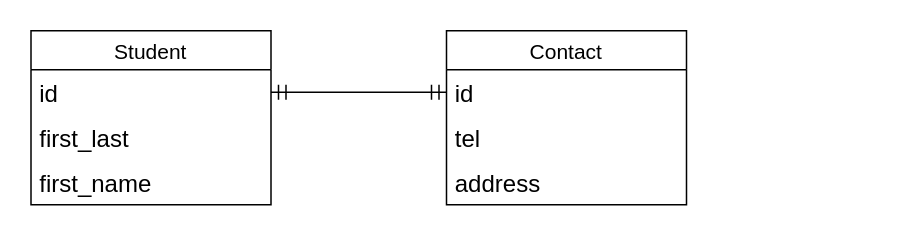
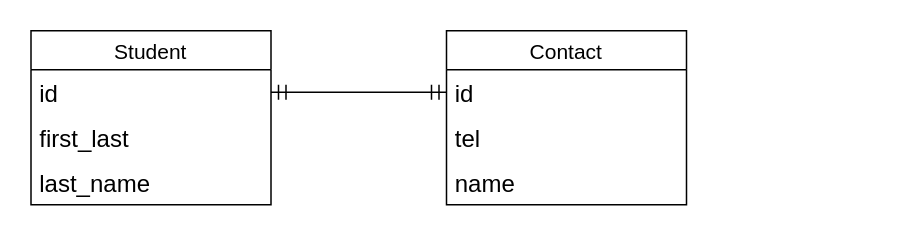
(104, 185) -> (97, 185)
(502, 185) -> (482, 185)
